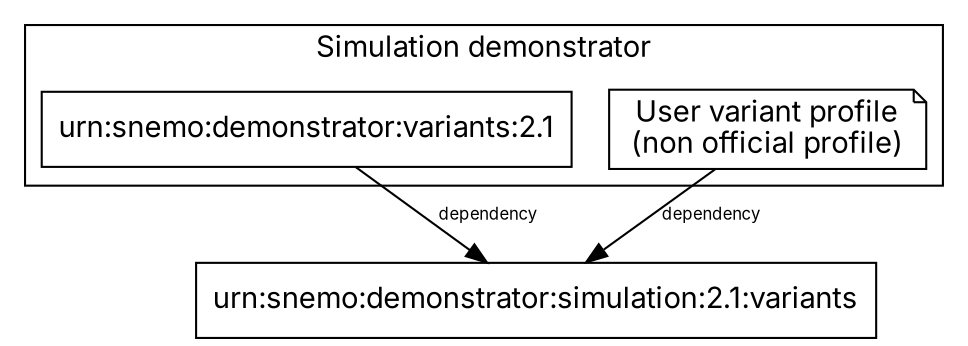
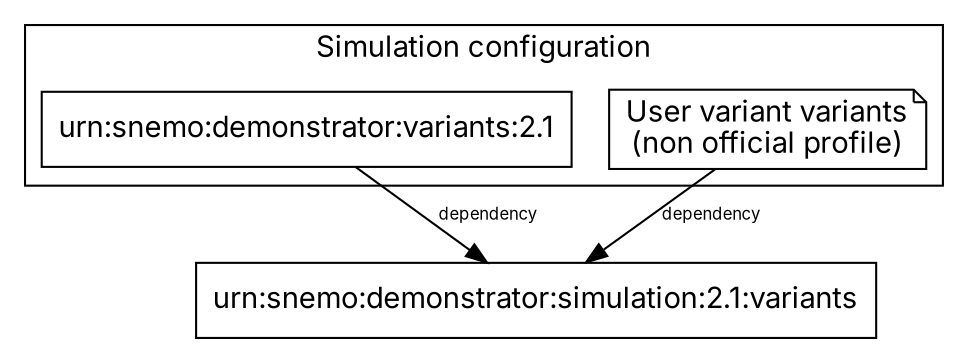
(484, 49) -> (484, 49)
(768, 129) -> (768, 129)
